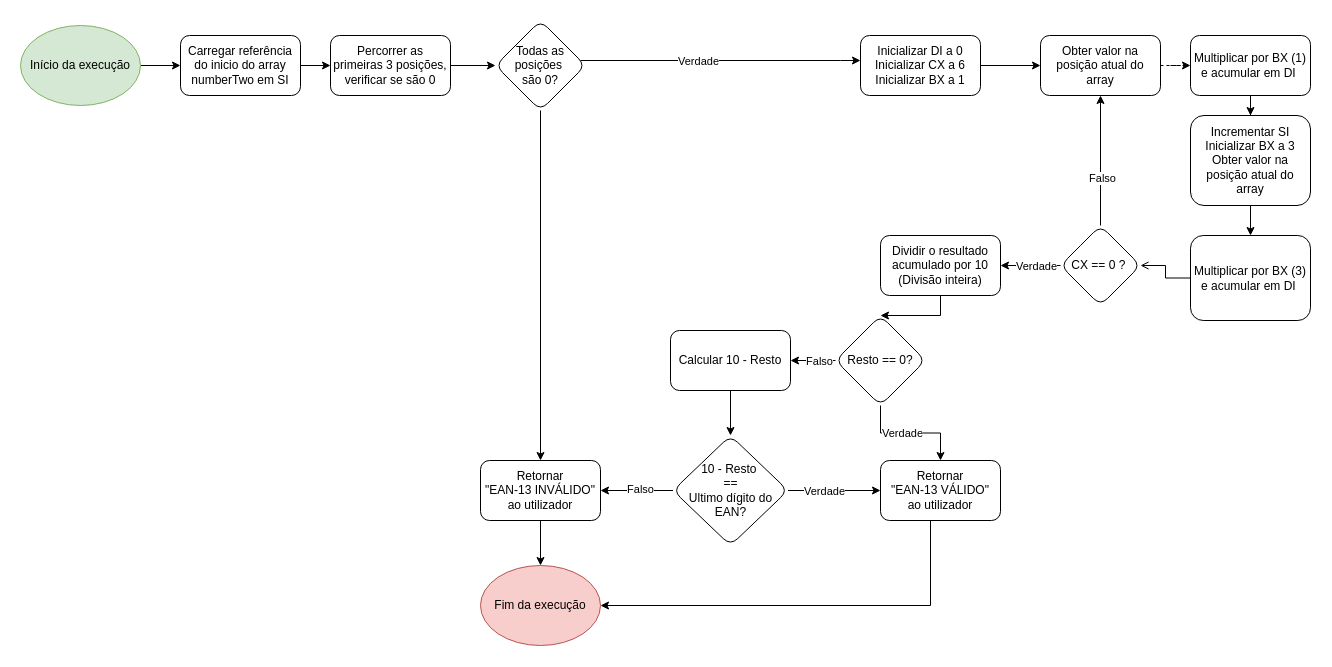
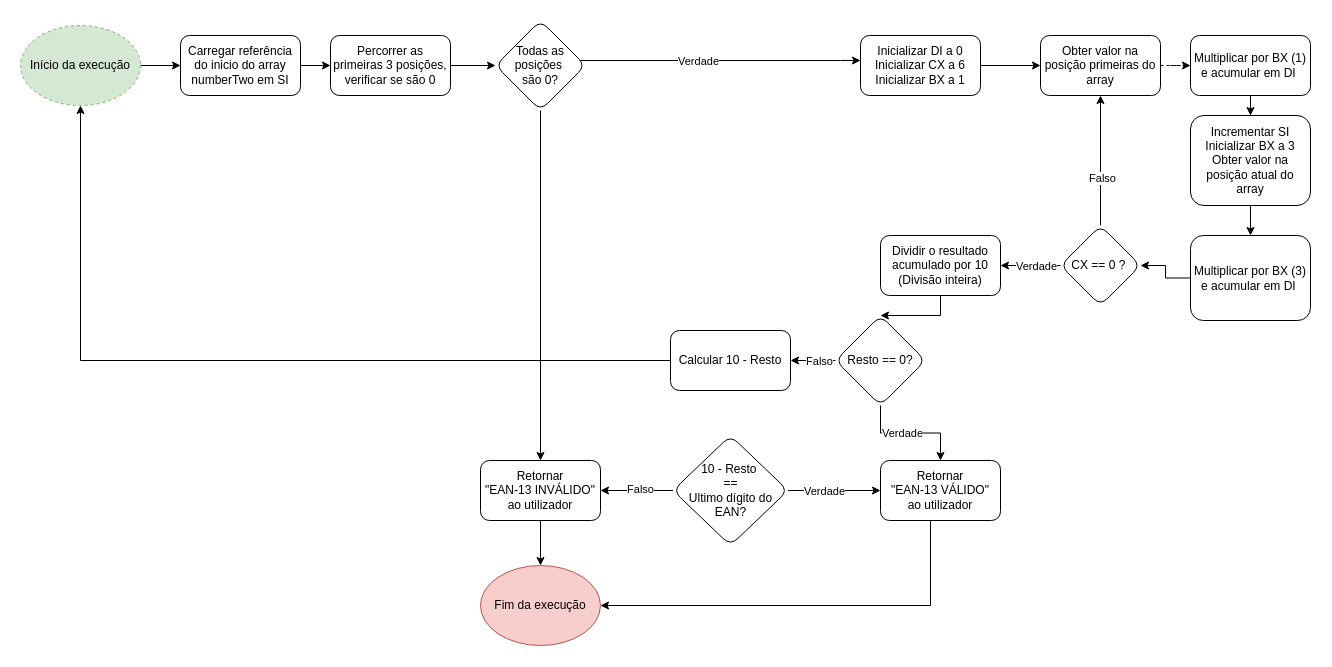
(81, 66) -> (81, 66)
(1101, 66) -> (1101, 66)
(1147, 266) -> (1149, 266)
(731, 410) -> (252, 361)
